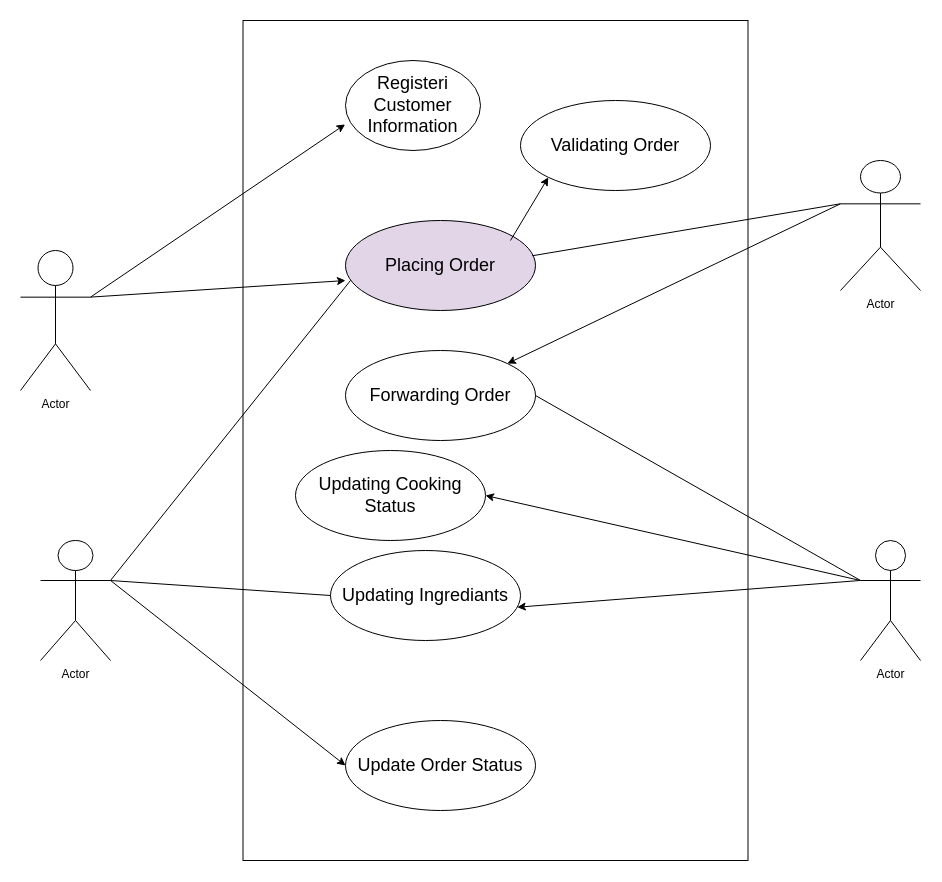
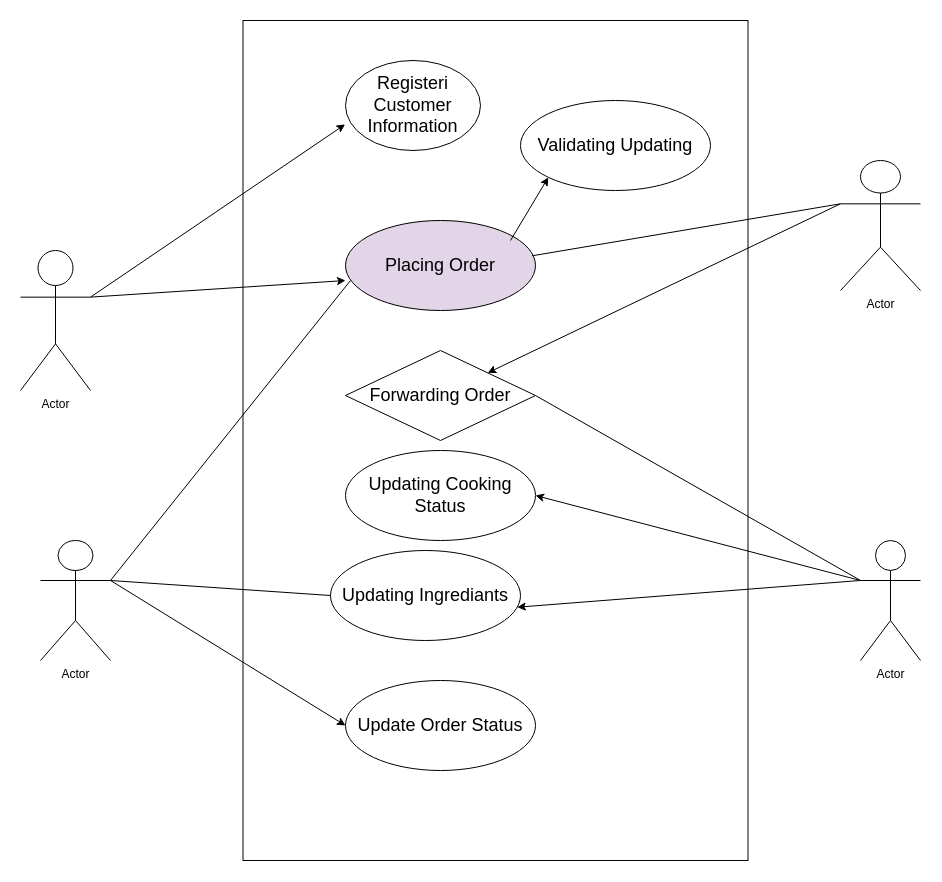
(616, 146) -> (616, 146)
(441, 396) -> (441, 396)
(391, 496) -> (441, 496)
(441, 766) -> (441, 726)
